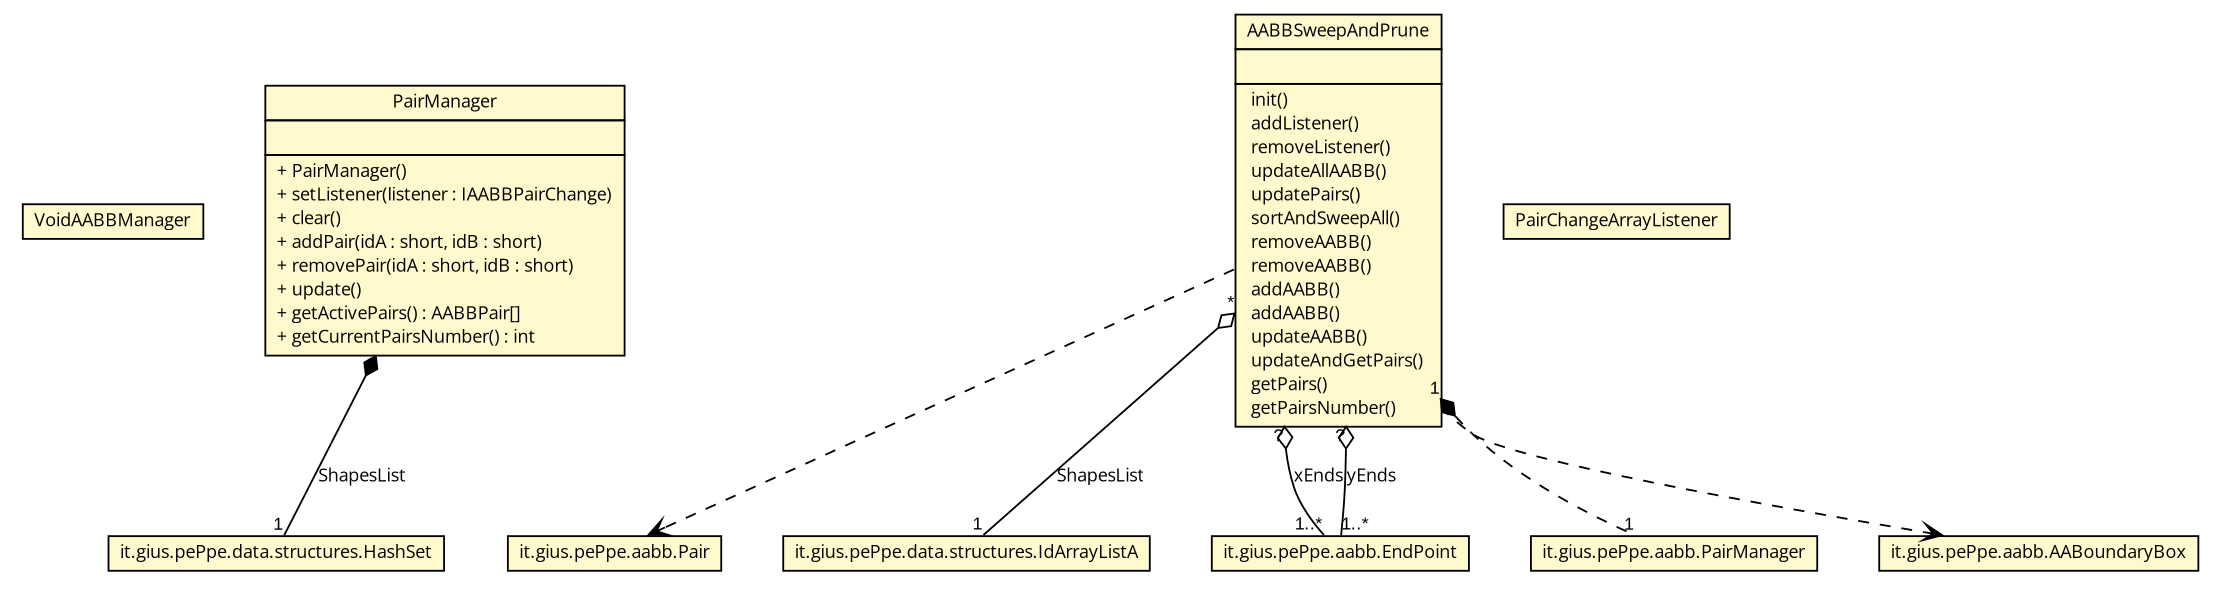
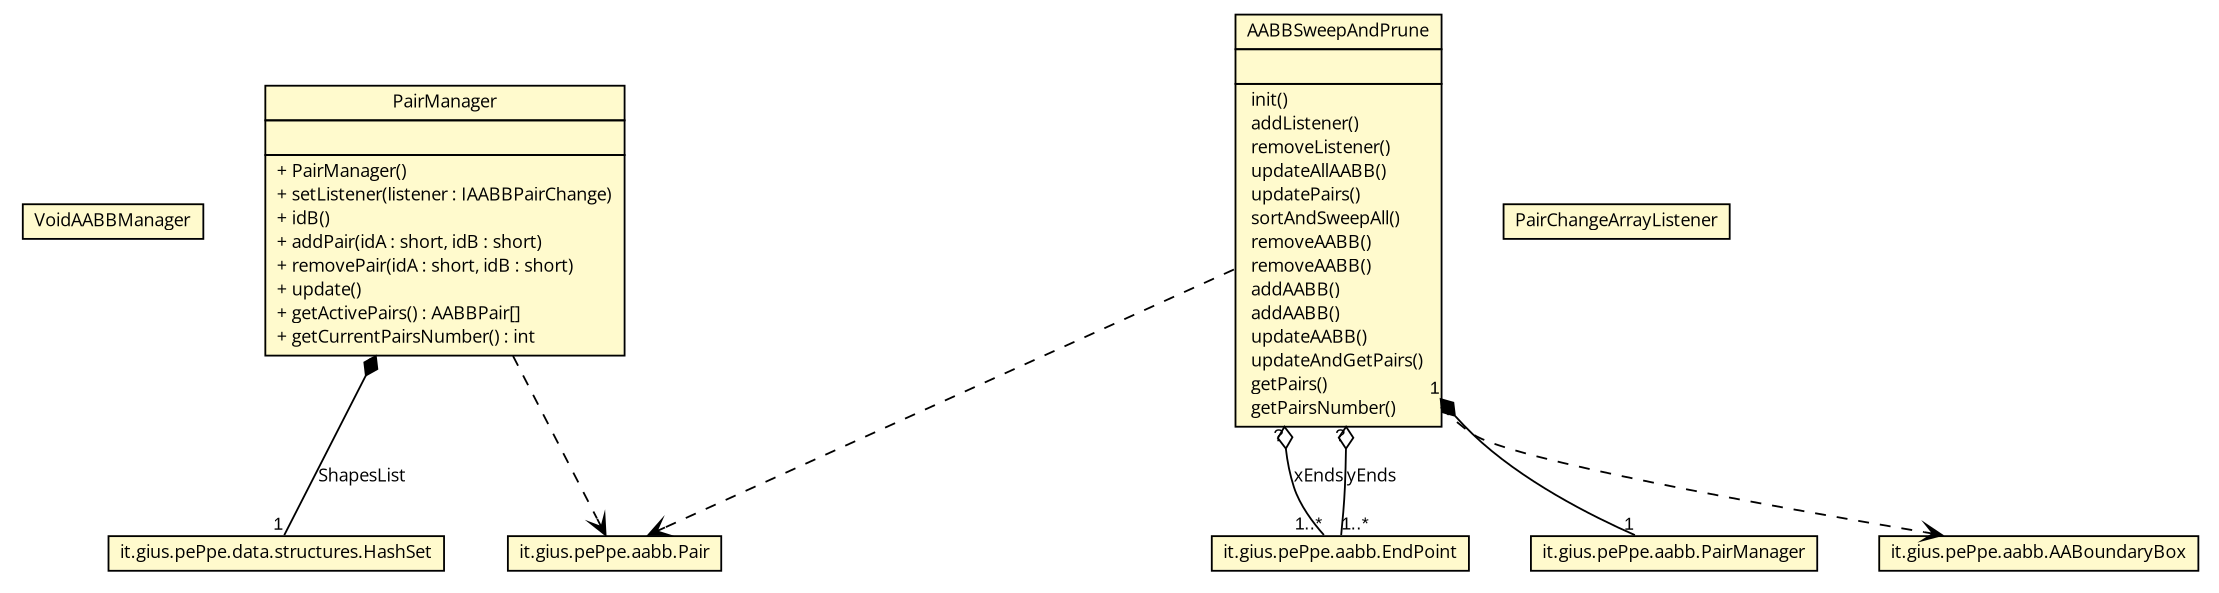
(309, 219) -> (304, 219)
none -> (555, 437)
(1539, 485) -> (1539, 485)
(966, 553) -> none
